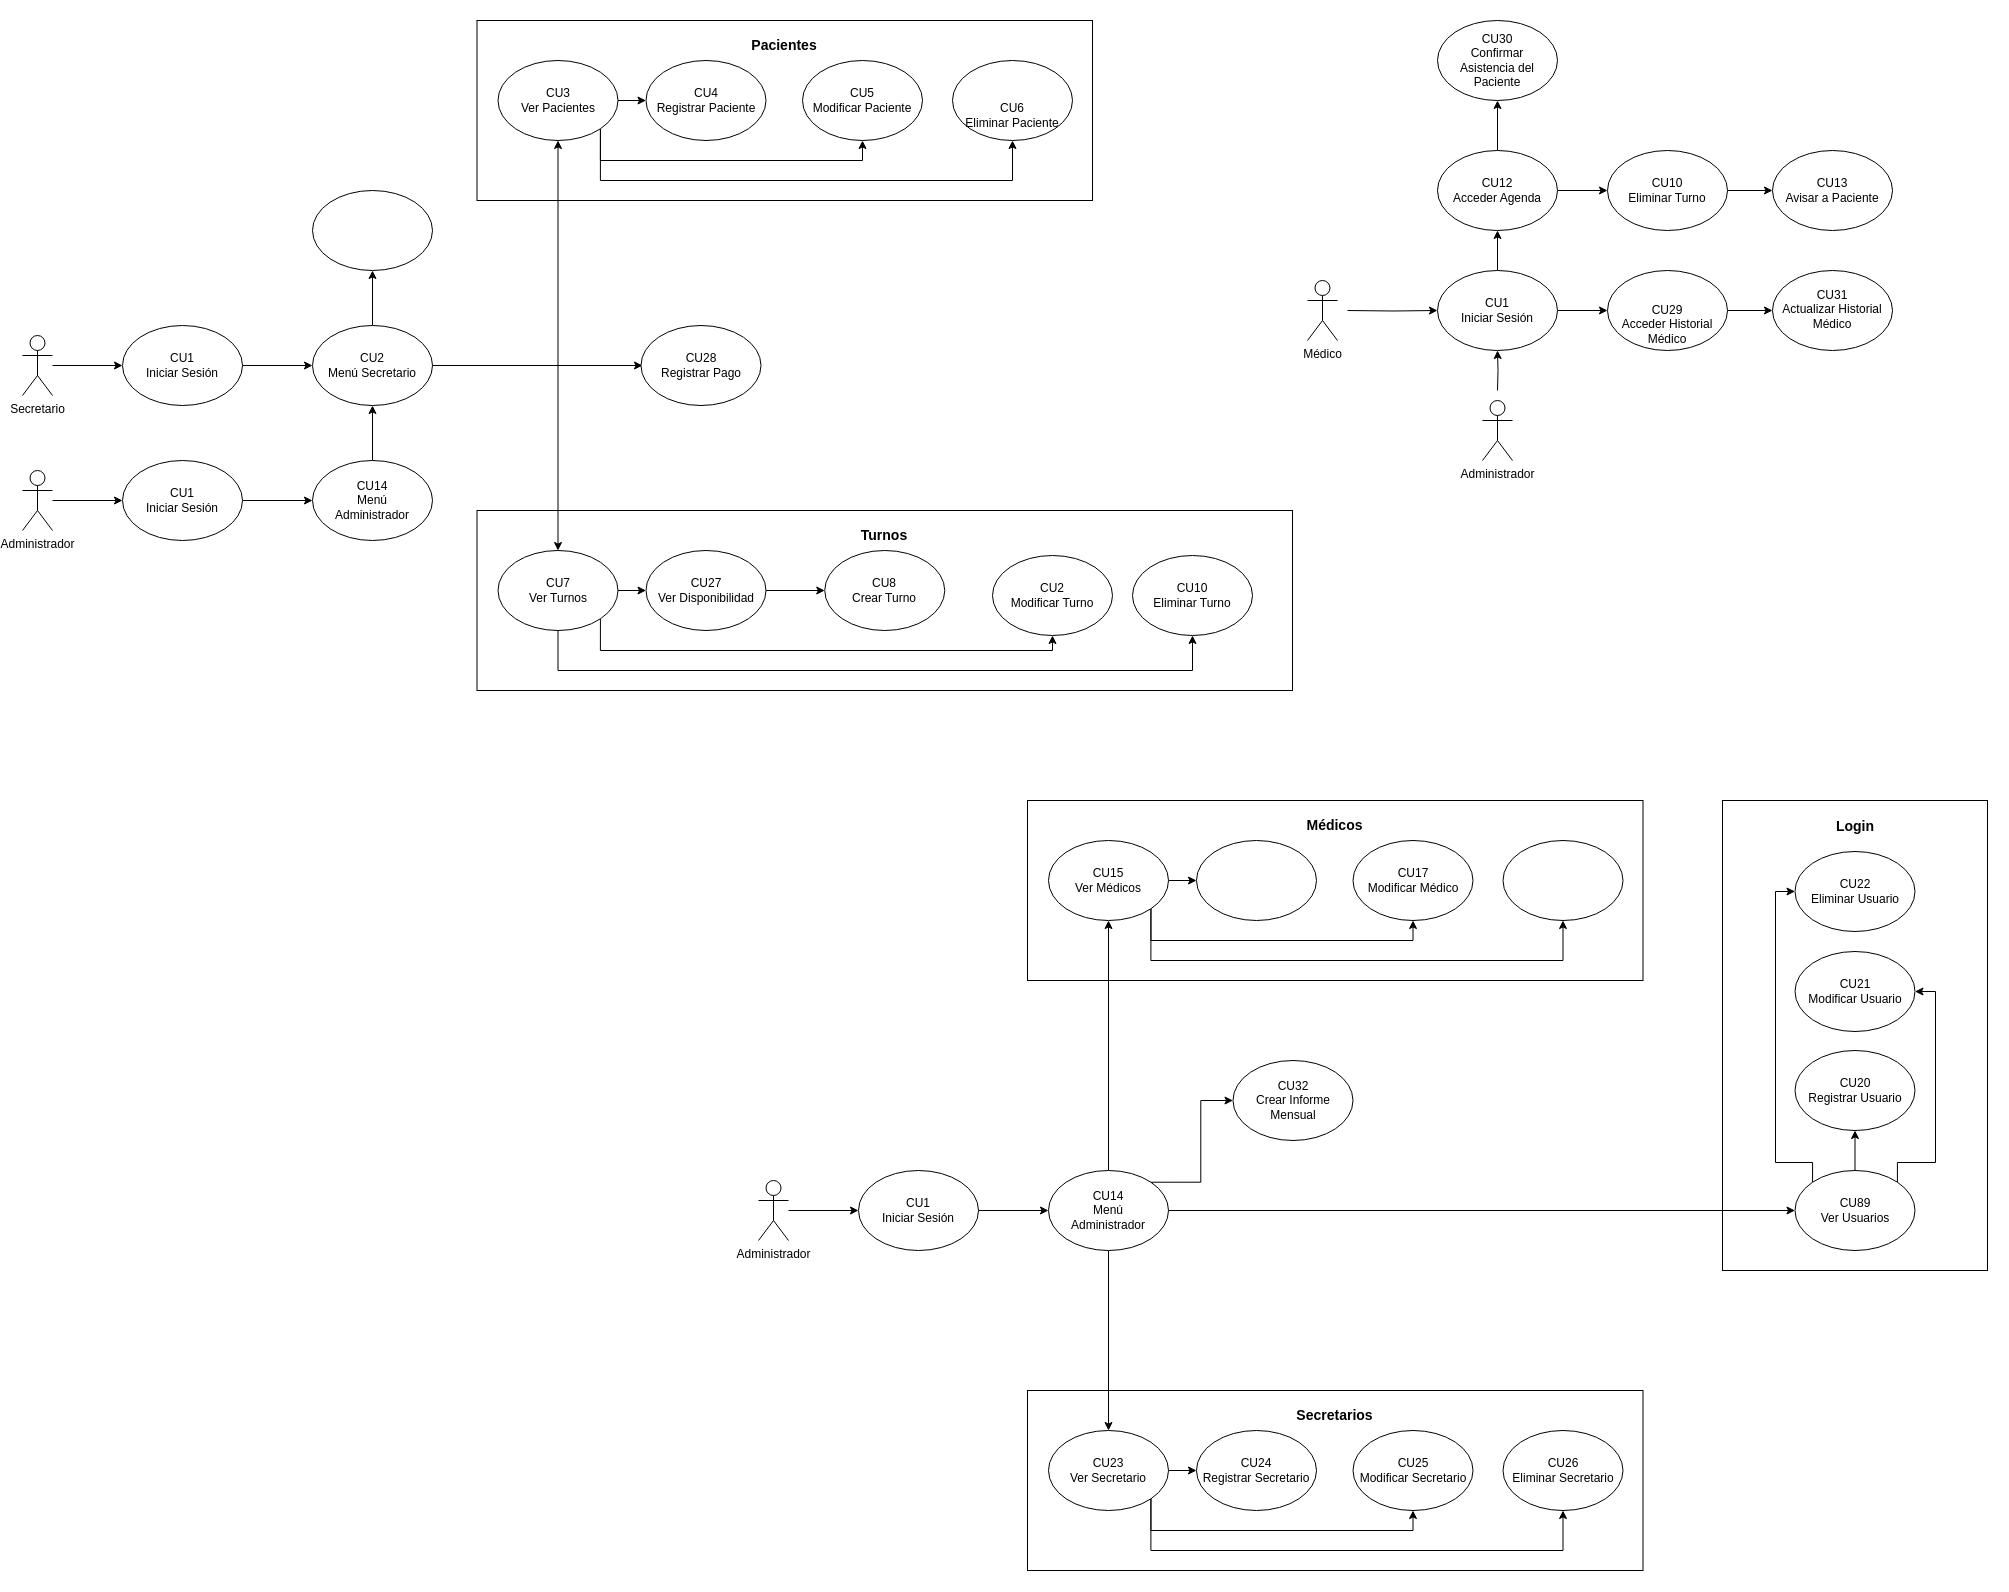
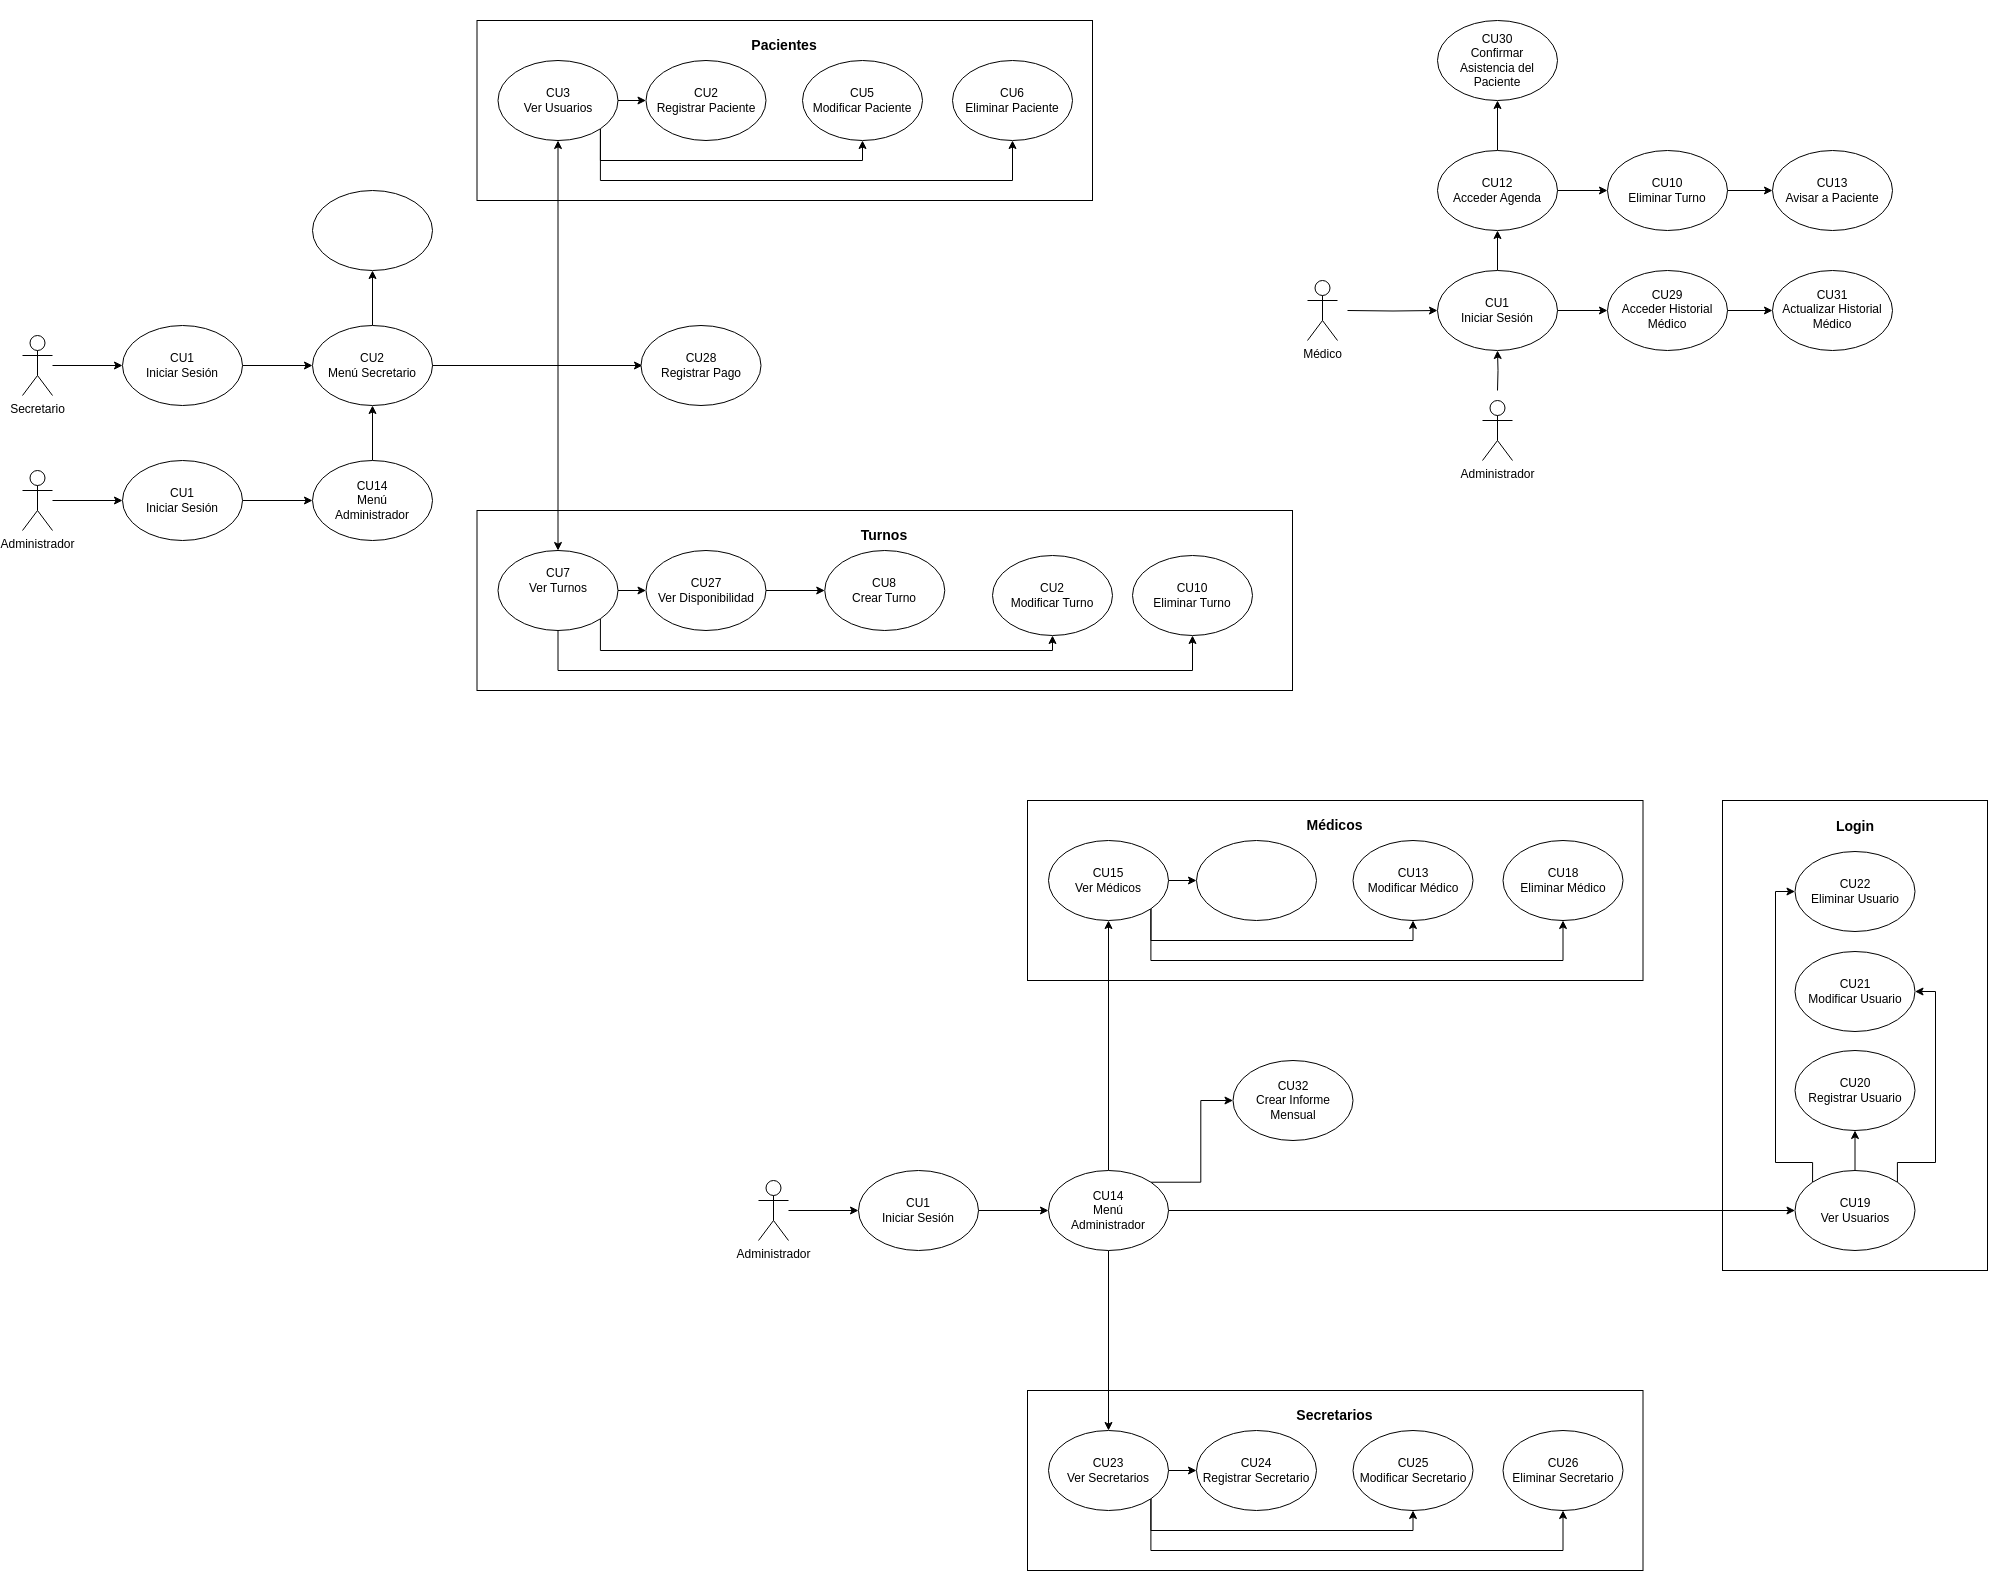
(559, 101) -> (559, 101)
(707, 101) -> (707, 101)
(1013, 116) -> (1013, 101)
(1668, 325) -> (1668, 310)
(558, 591) -> (558, 581)
(1414, 881) -> (1414, 881)
none -> (1563, 881)
(1856, 1211) -> (1856, 1211)
(1109, 1471) -> (1109, 1471)
